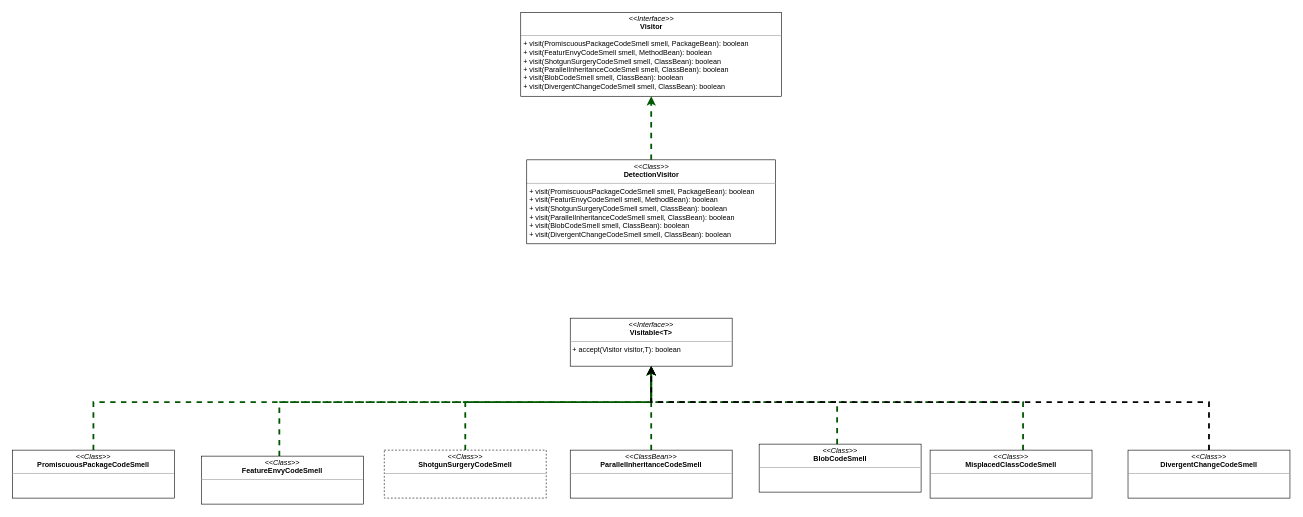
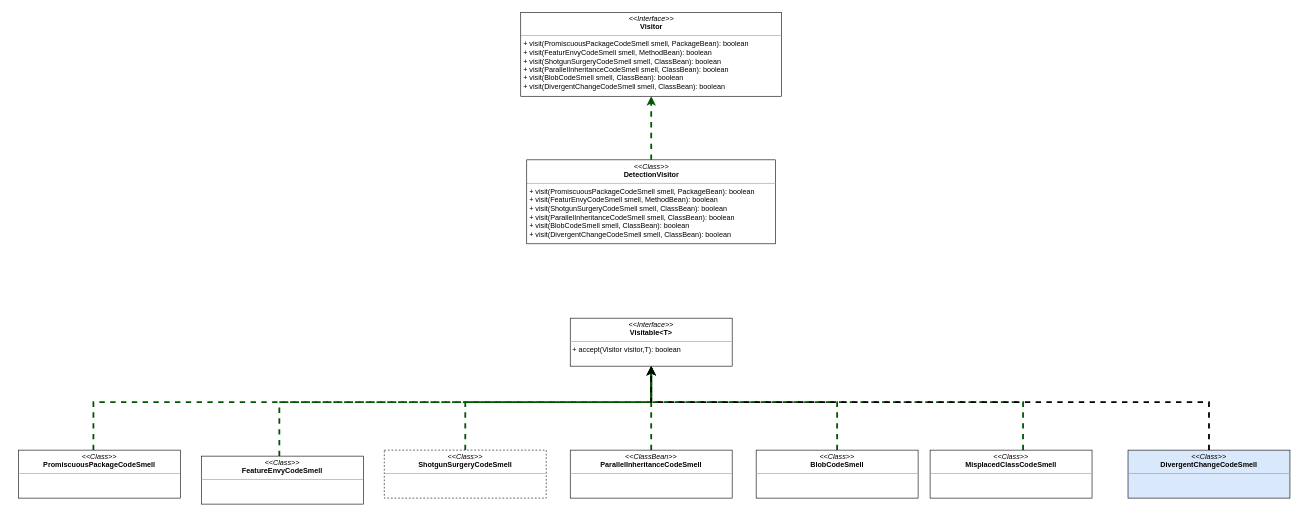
(840, 468) -> (837, 474)
(93, 474) -> (99, 474)
(1209, 474) -> (1209, 474)
